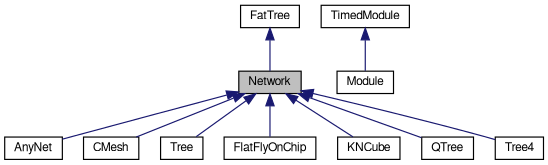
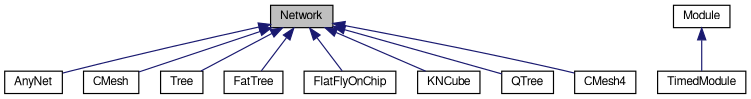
(270, 56) -> (274, 54)
(365, 56) -> (702, 56)
(519, 148) -> (605, 82)
